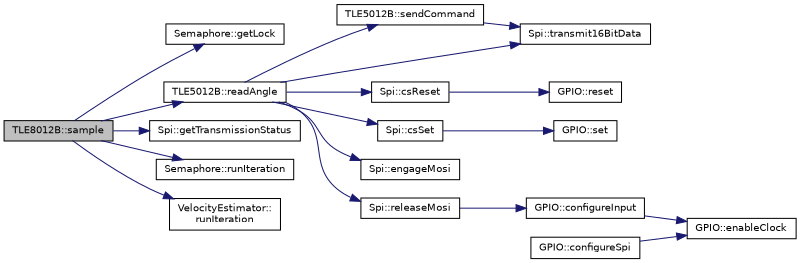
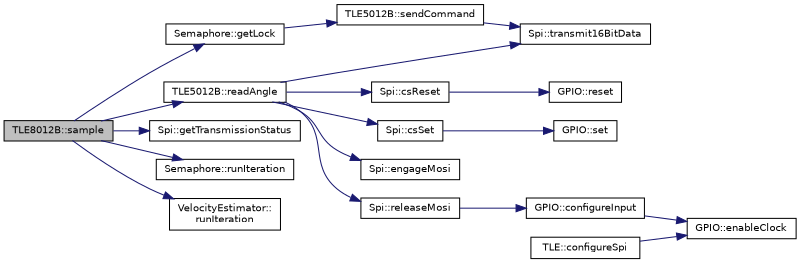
(305, 53) -> (306, 26)
(585, 248) -> (585, 248)
